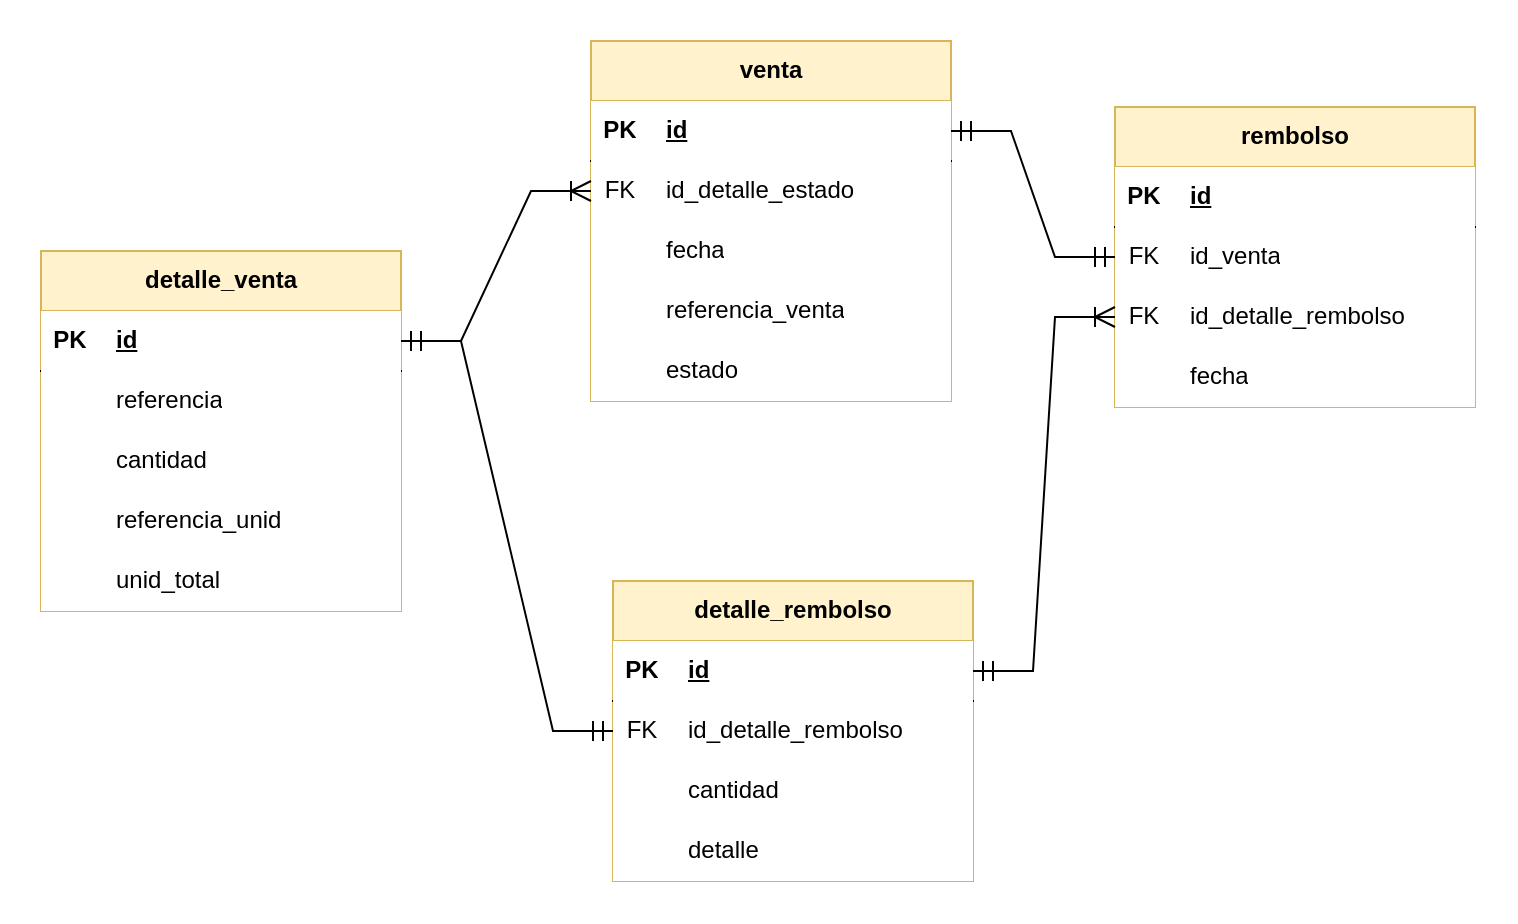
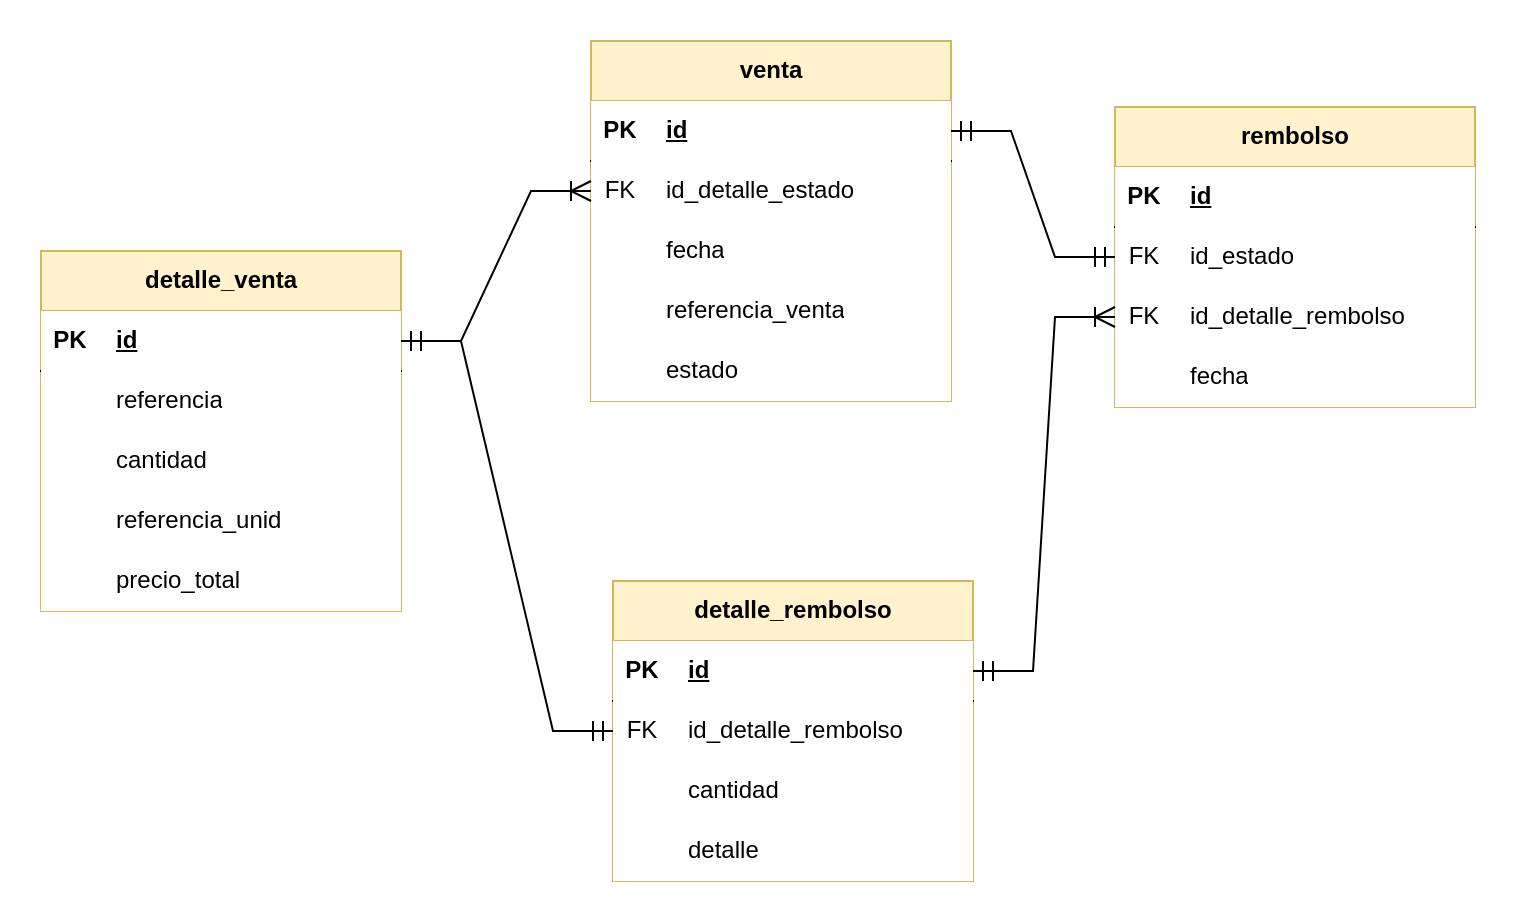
(1242, 257) -> (1248, 257)
(178, 581) -> (191, 581)
